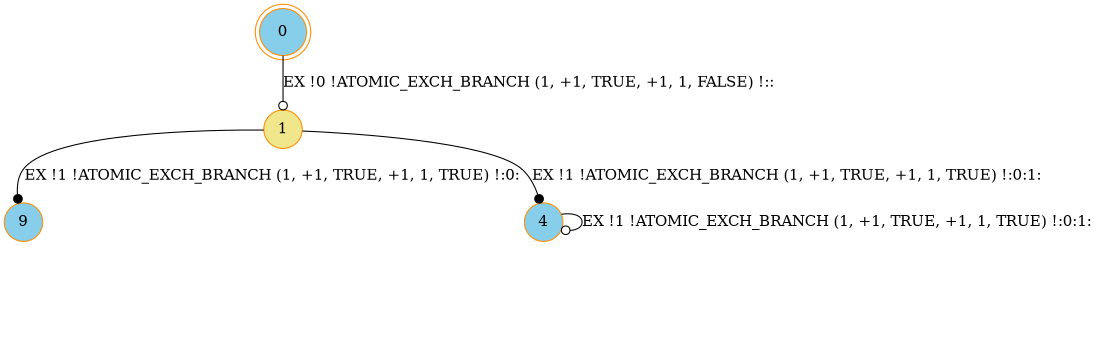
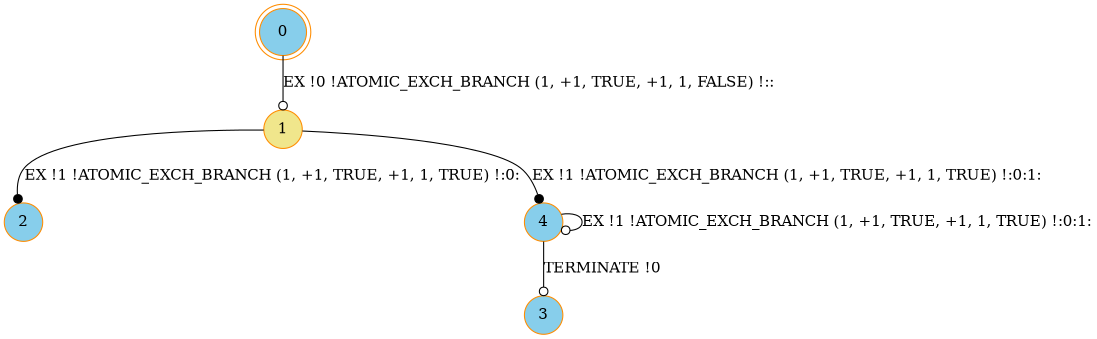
(23, 222) -> (23, 222)
none -> (544, 315)
